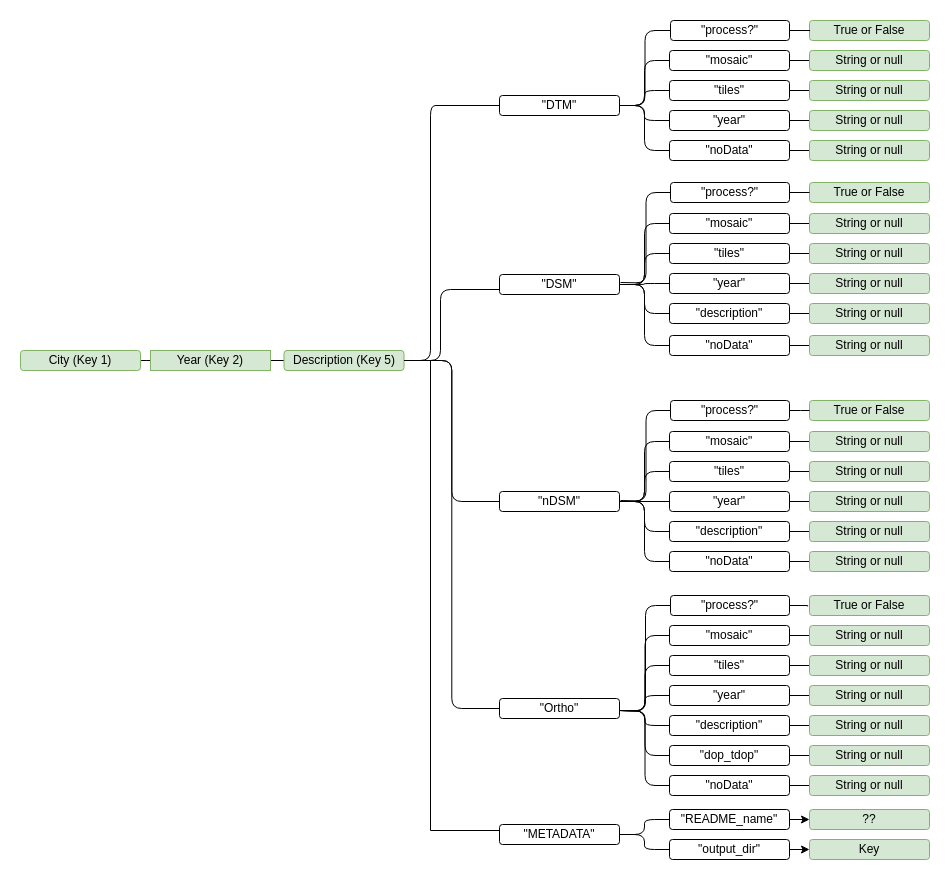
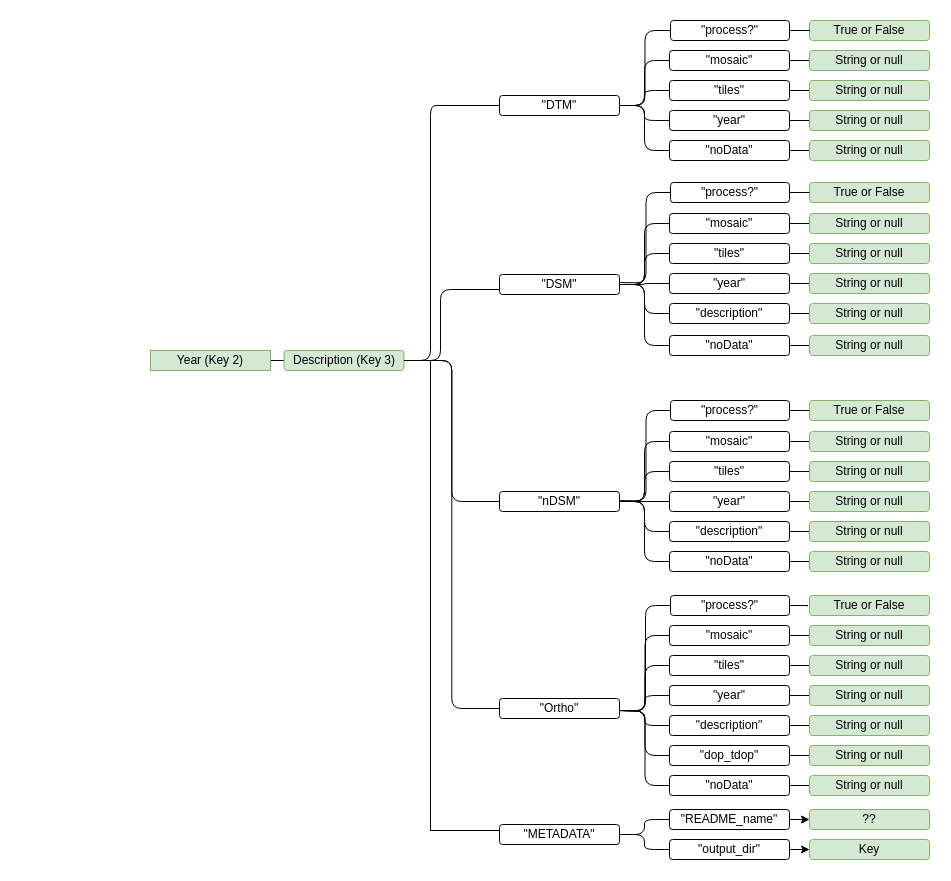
(81, 361) -> none
(143, 361) -> none
(345, 361) -> (345, 361)
